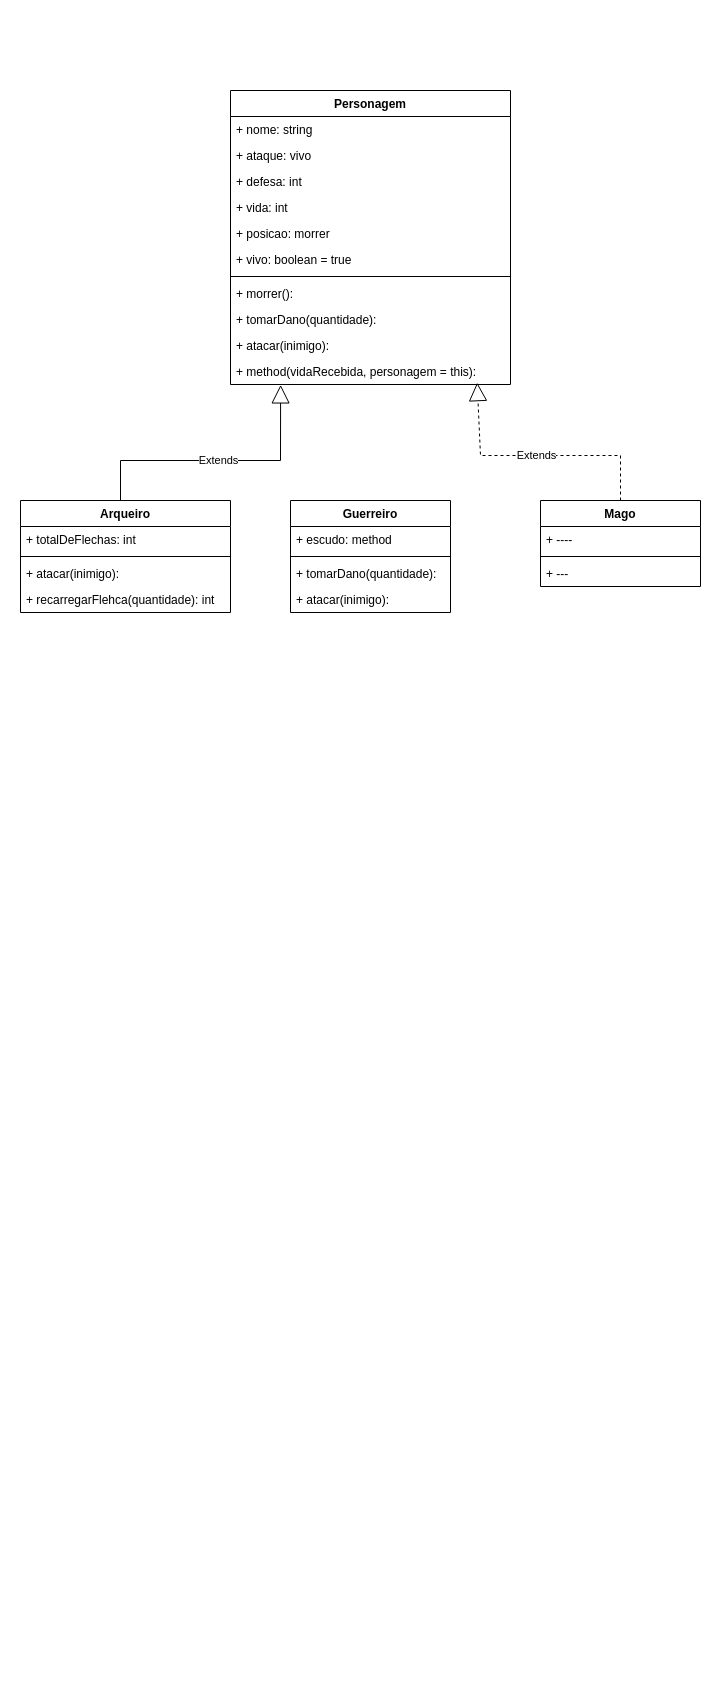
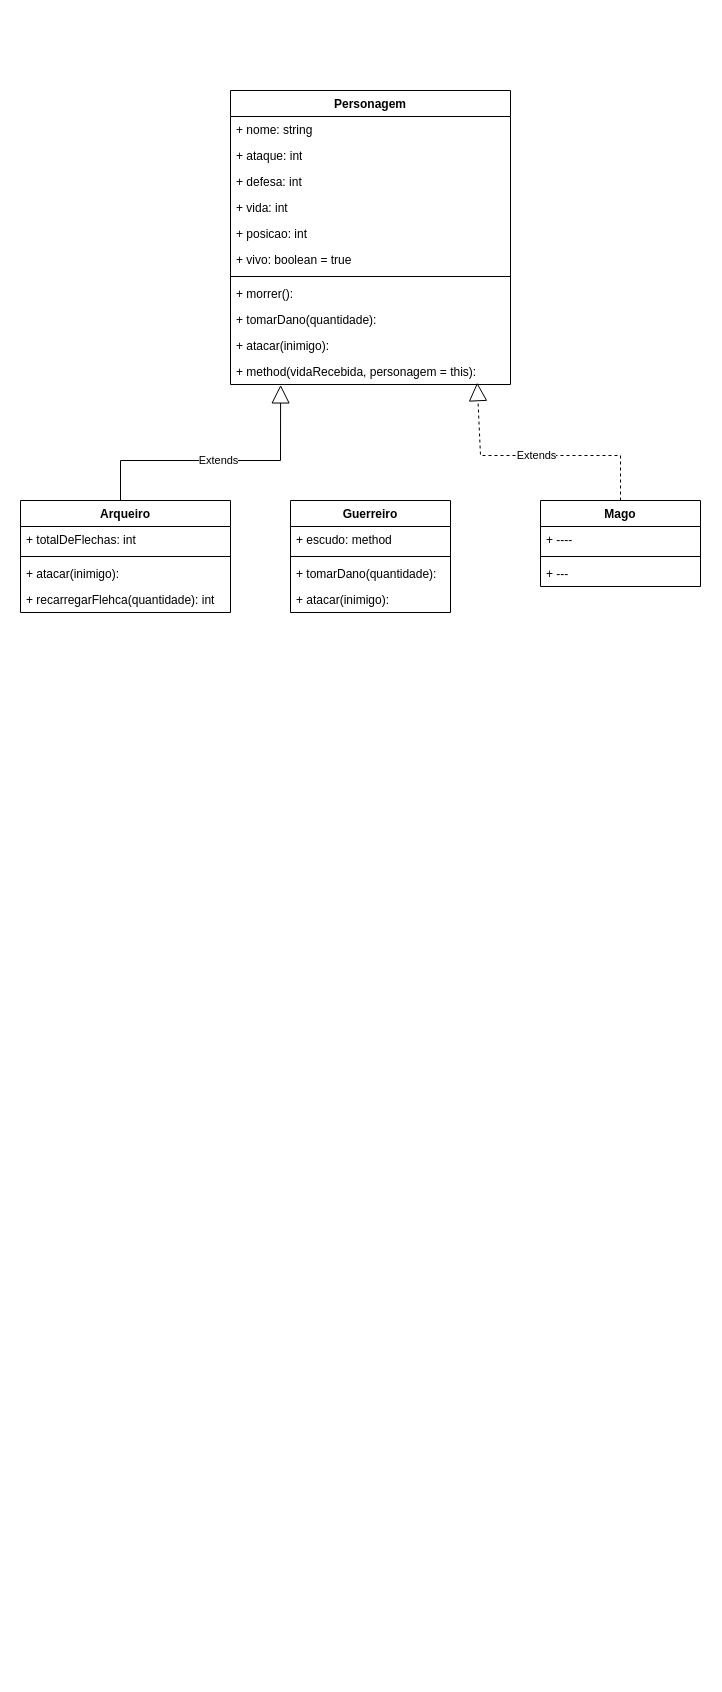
(277, 157) -> (274, 157)
(287, 235) -> (276, 235)
